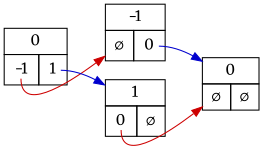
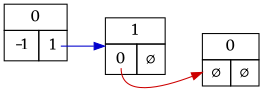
(135, 33) -> none
